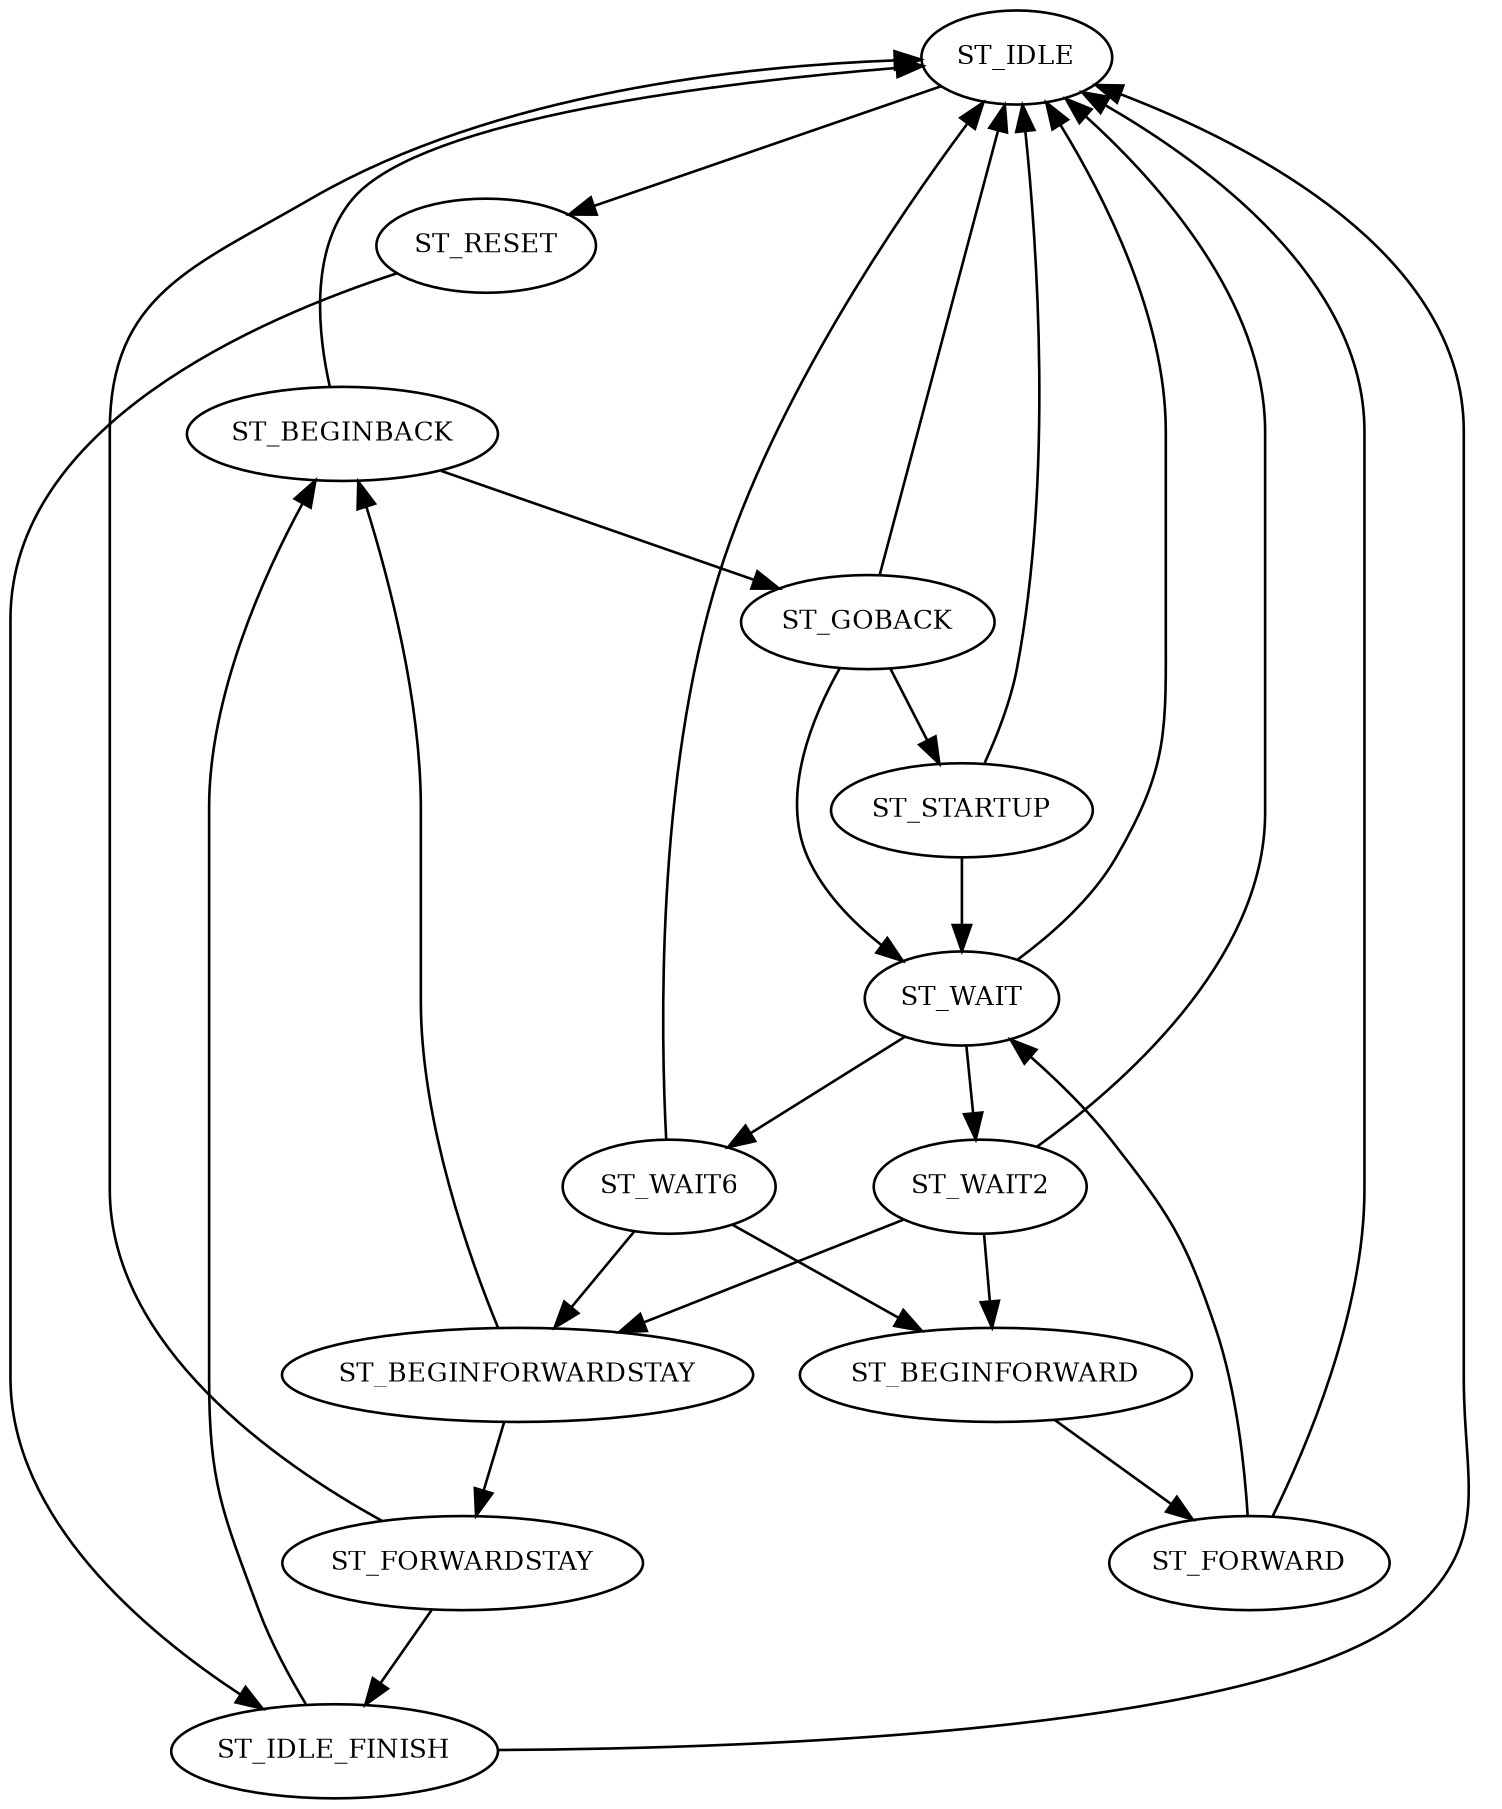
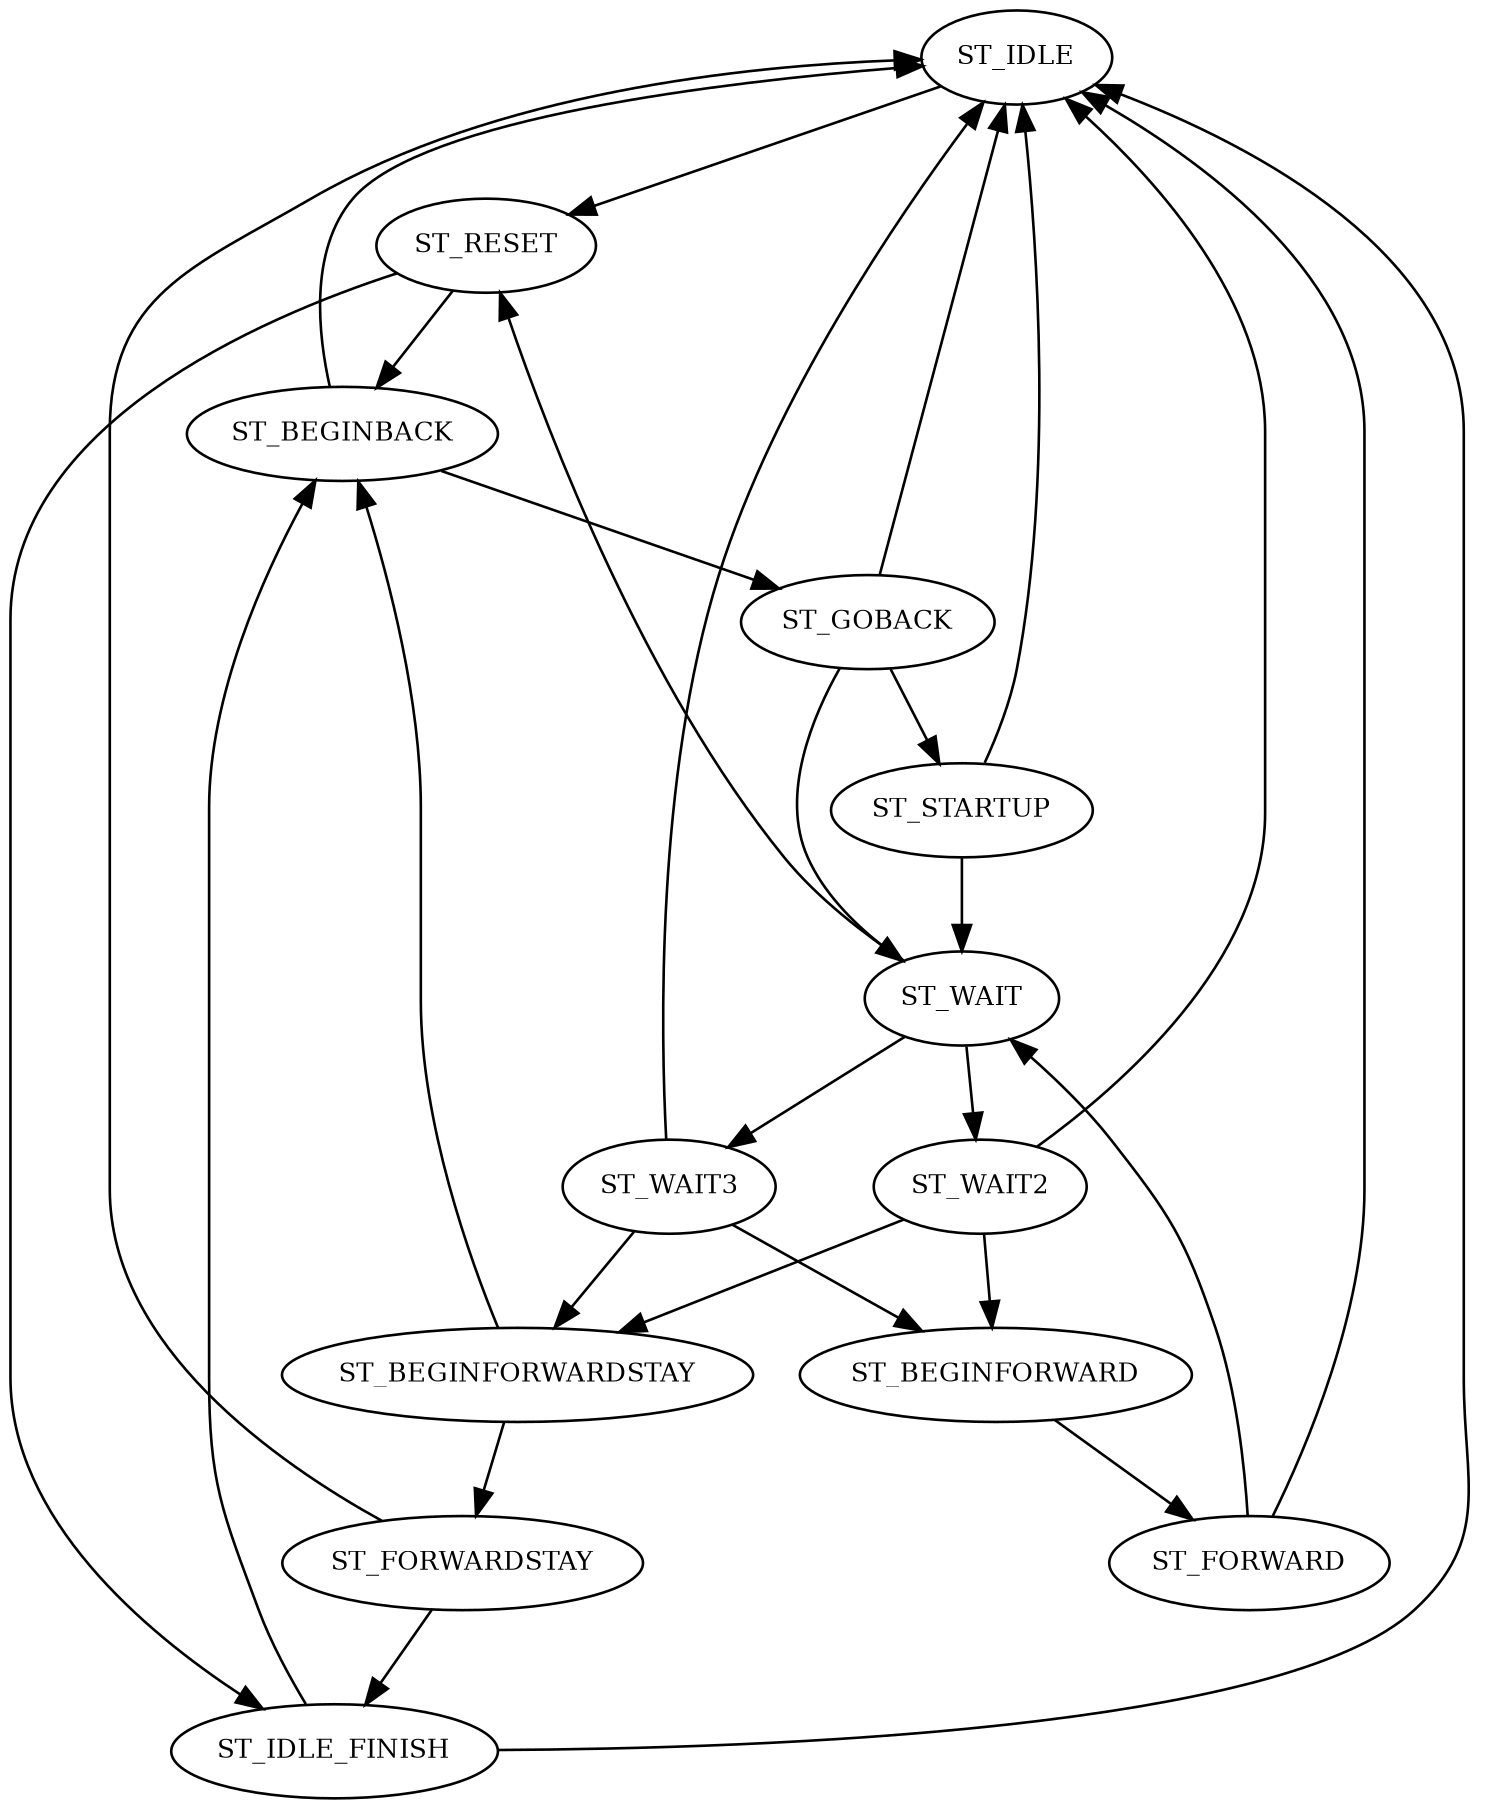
none -> (423, 329)
(1166, 556) -> (661, 669)
(669, 1187) -> (669, 1187)
